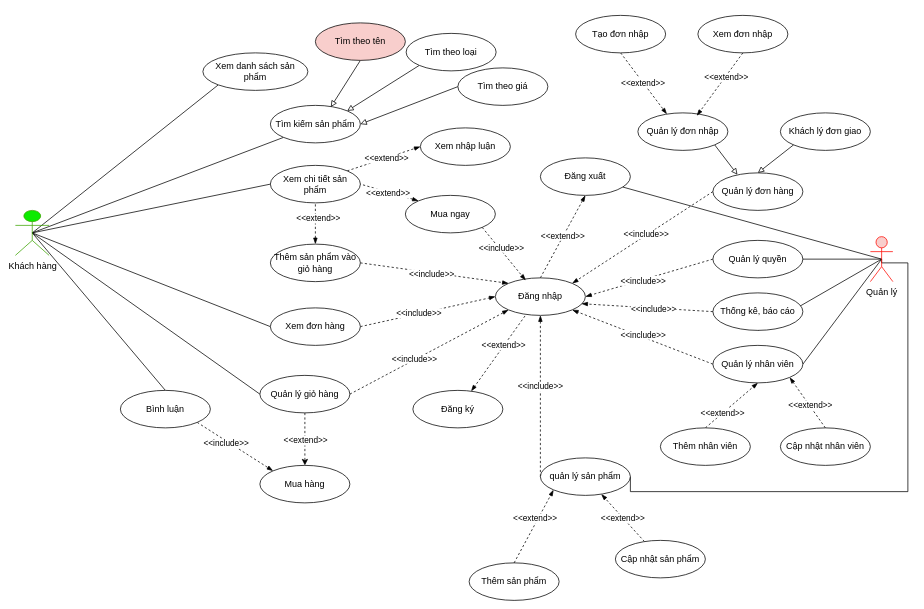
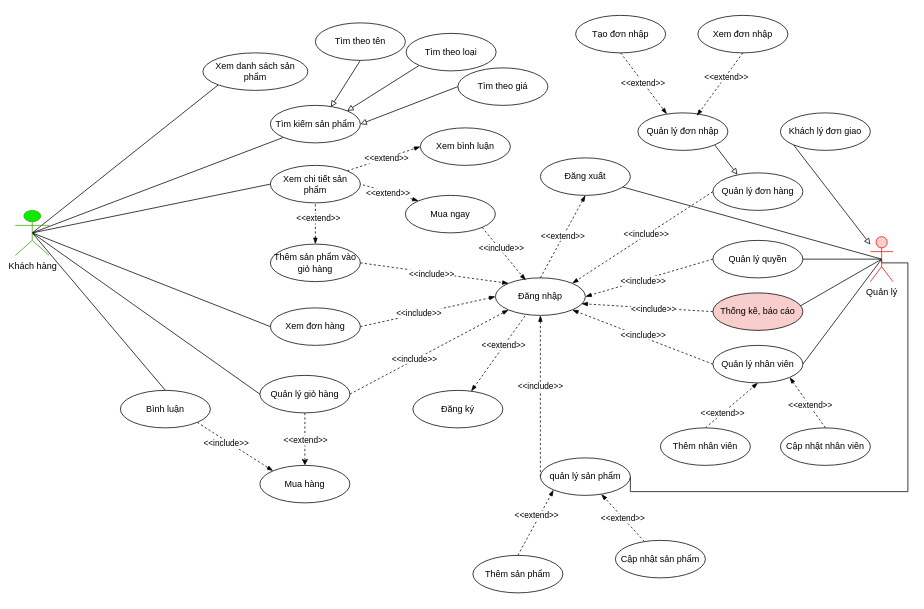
(360, 42) -> (360, 42)
(465, 147) -> (465, 147)
(779, 157) -> (830, 192)
(758, 312) -> (758, 312)
(514, 582) -> (518, 574)
